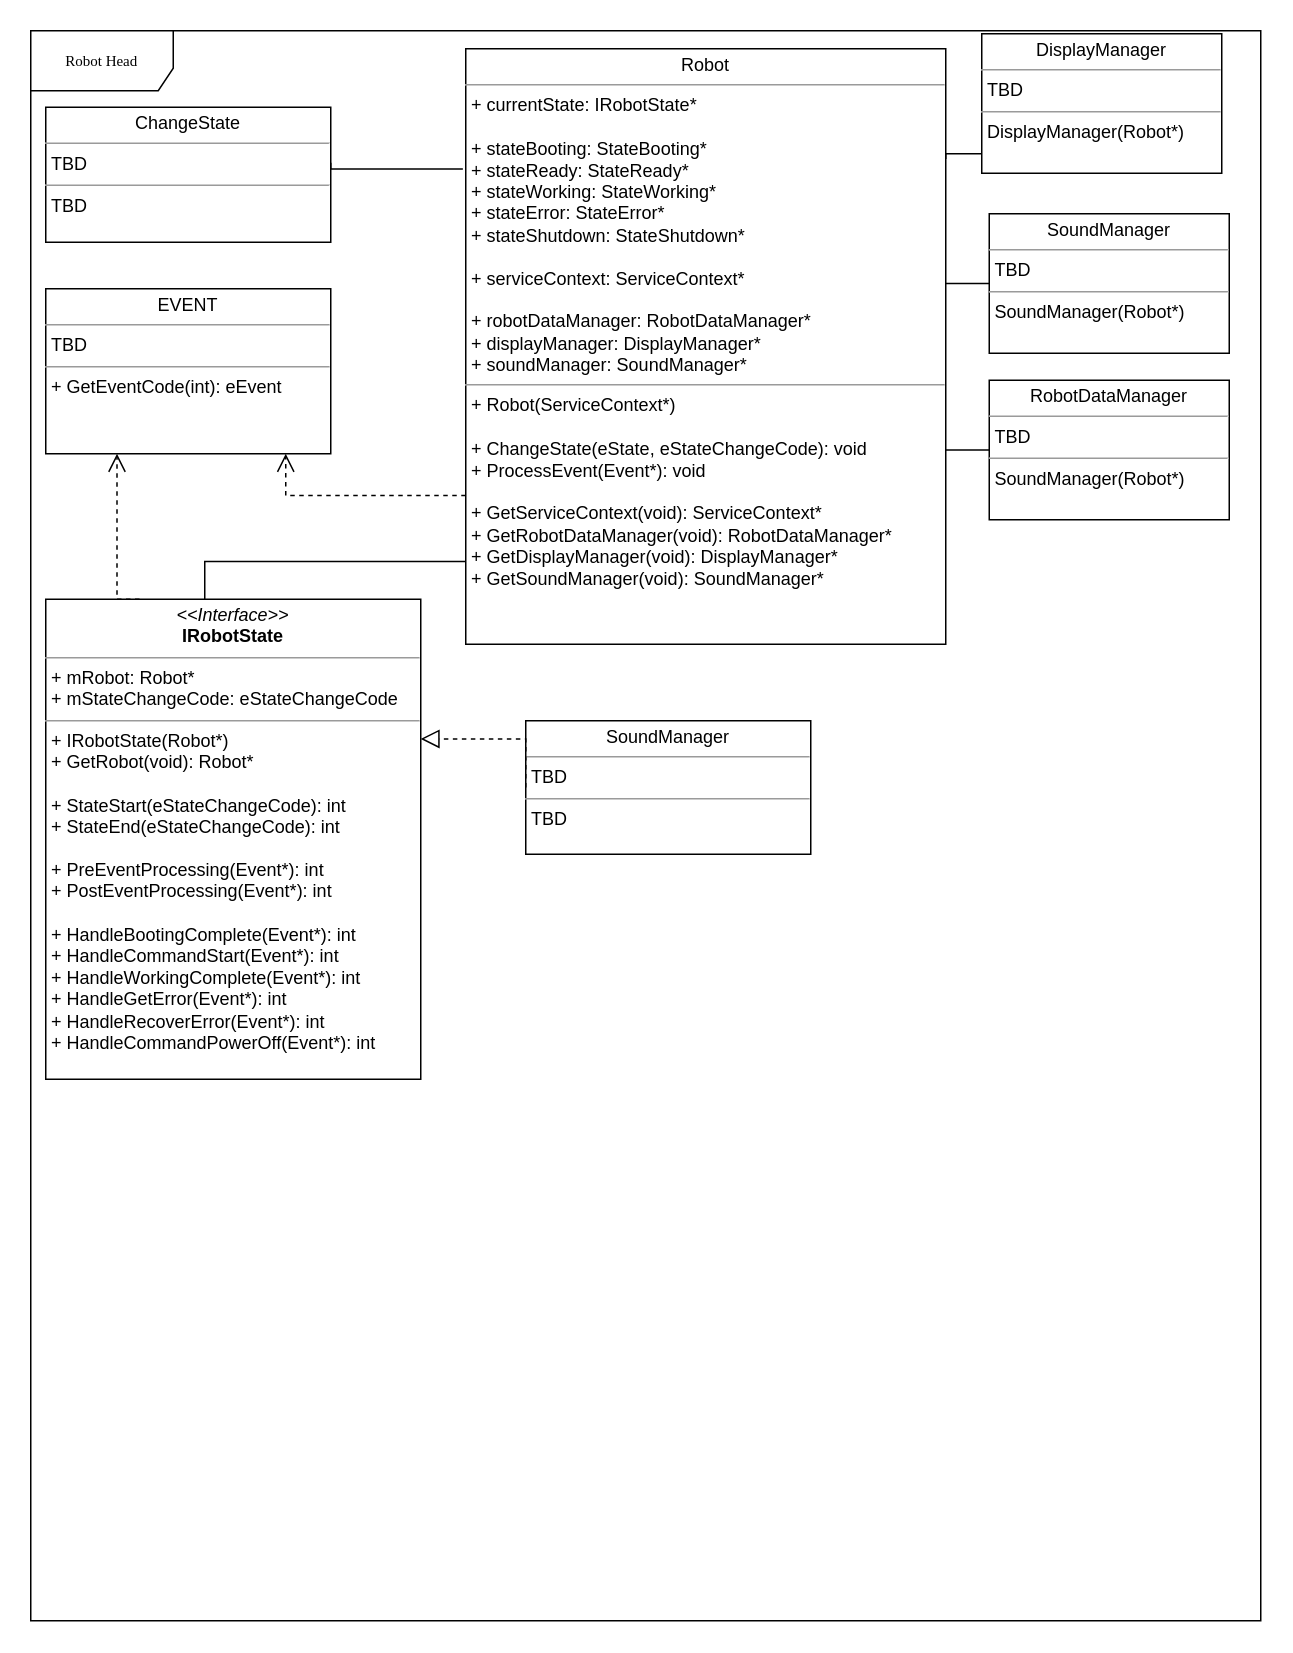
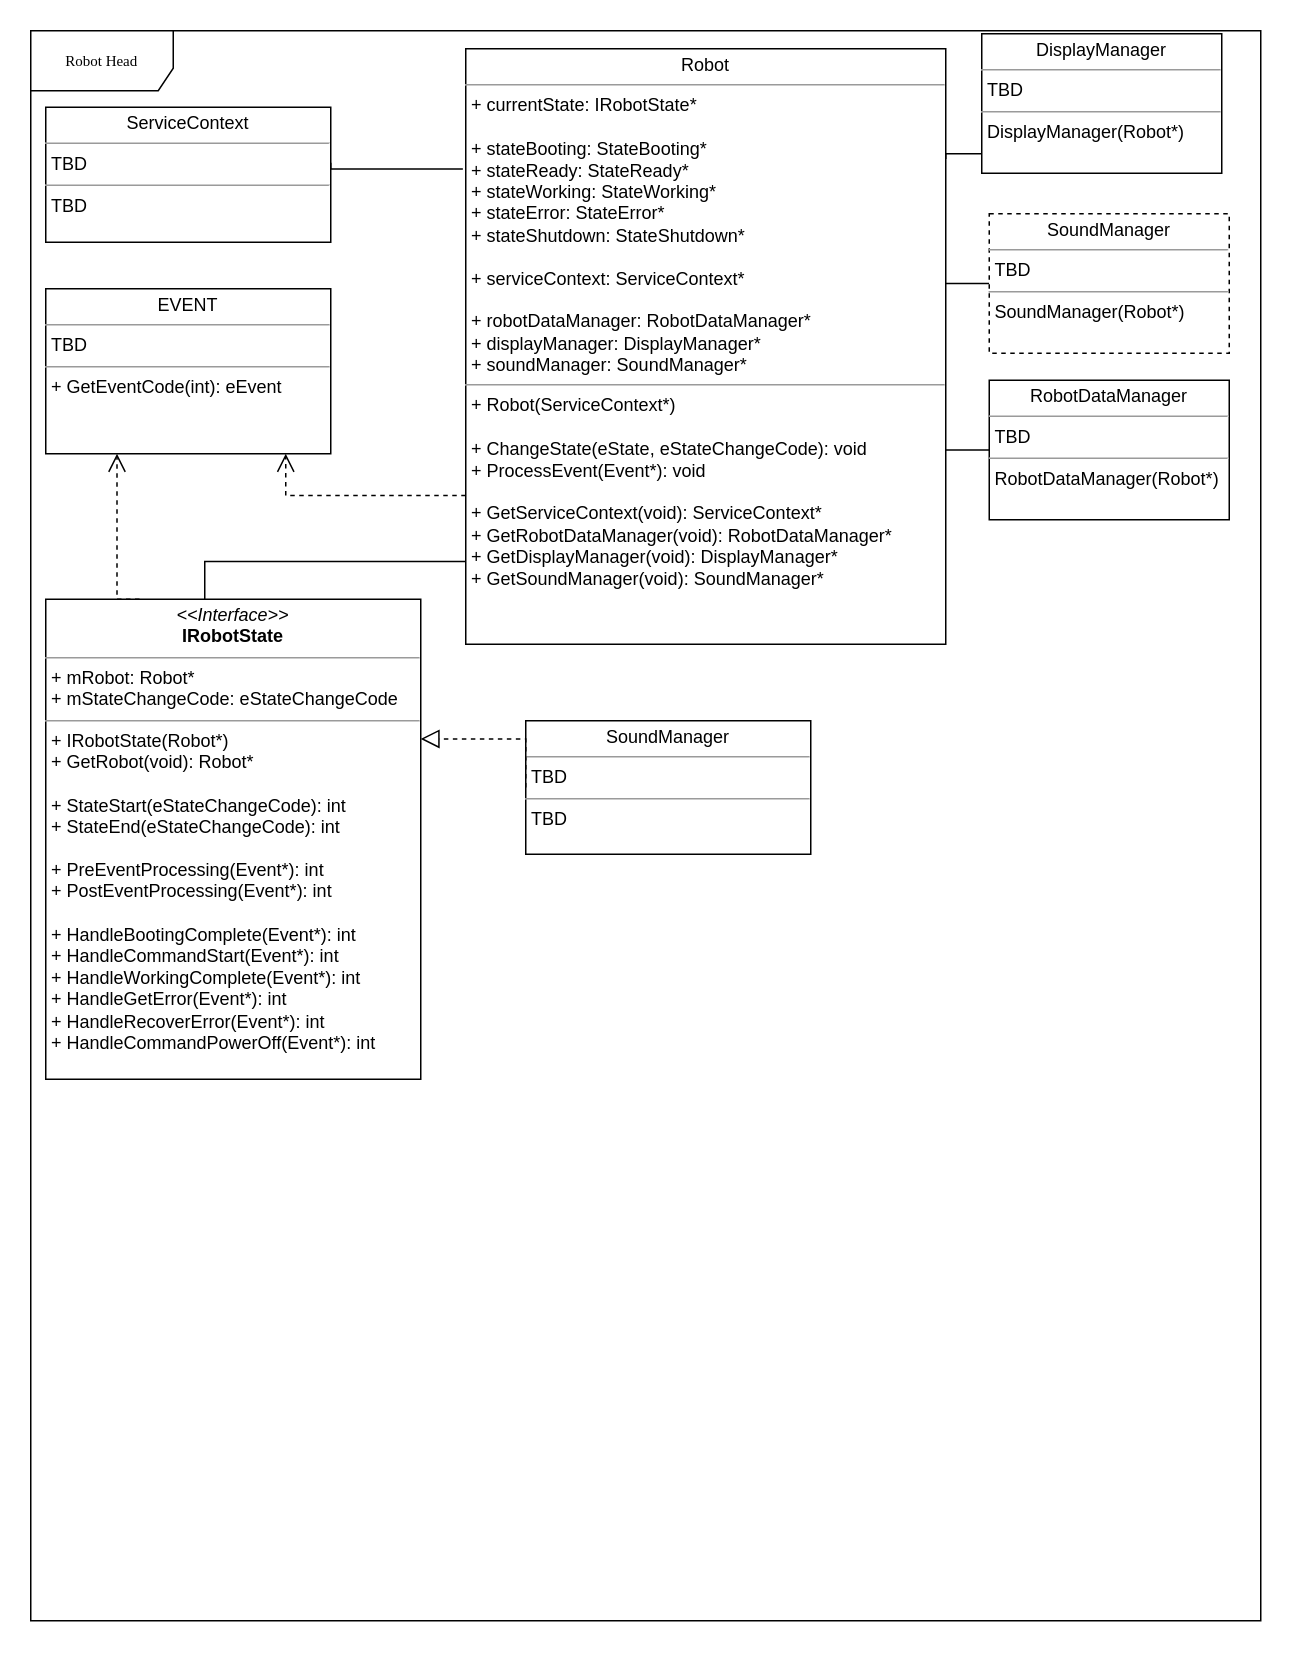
(101, 140) -> (114, 140)
(1109, 284) -> (1109, 284)
(1090, 413) -> (1110, 413)
